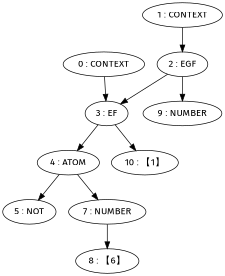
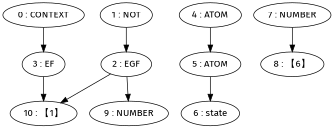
(182, 15) -> (126, 15)
(147, 87) -> (89, 87)
none -> (210, 113)
(90, 135) -> none
(86, 184) -> none
(29, 212) -> (210, 64)
